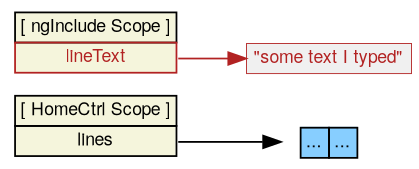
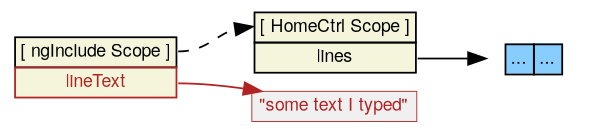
none -> (208, 44)
